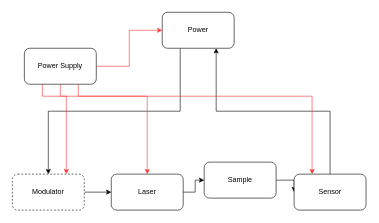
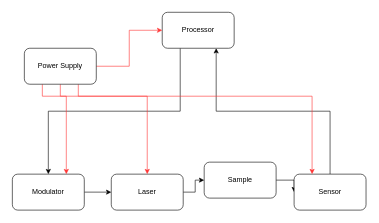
(198, 30) -> (198, 30)
(48, 192) -> (48, 192)
